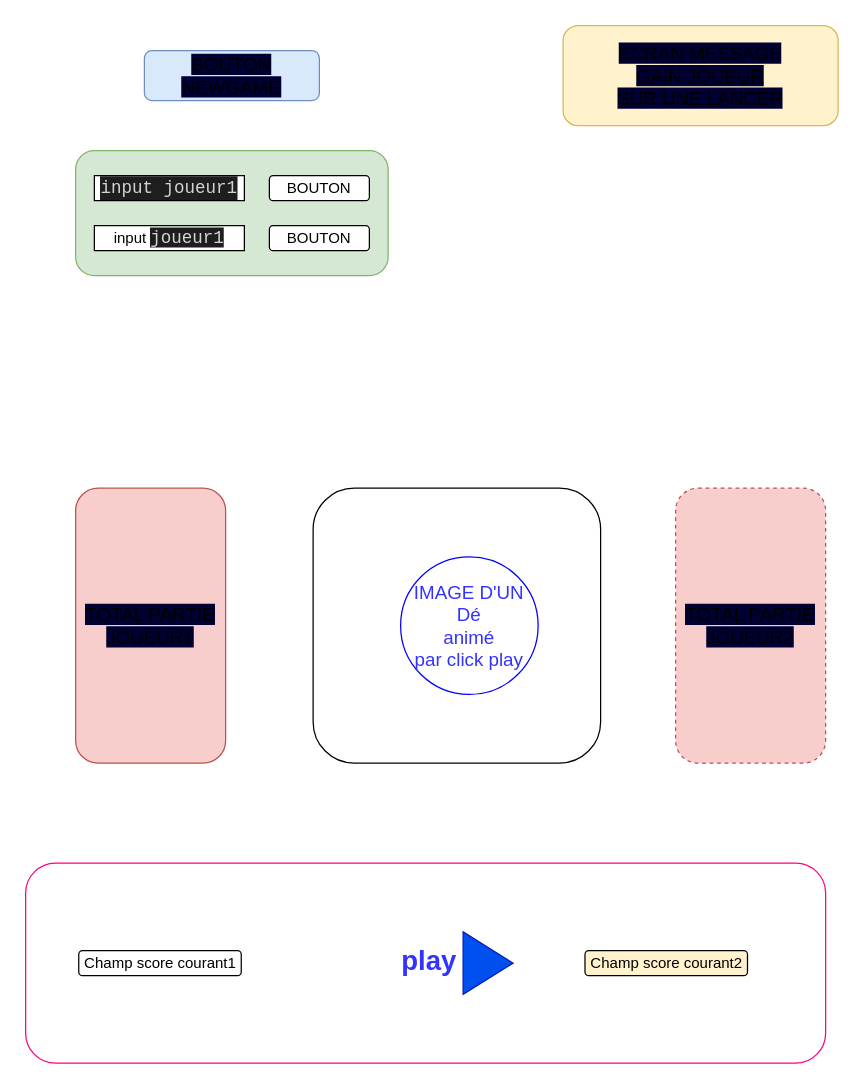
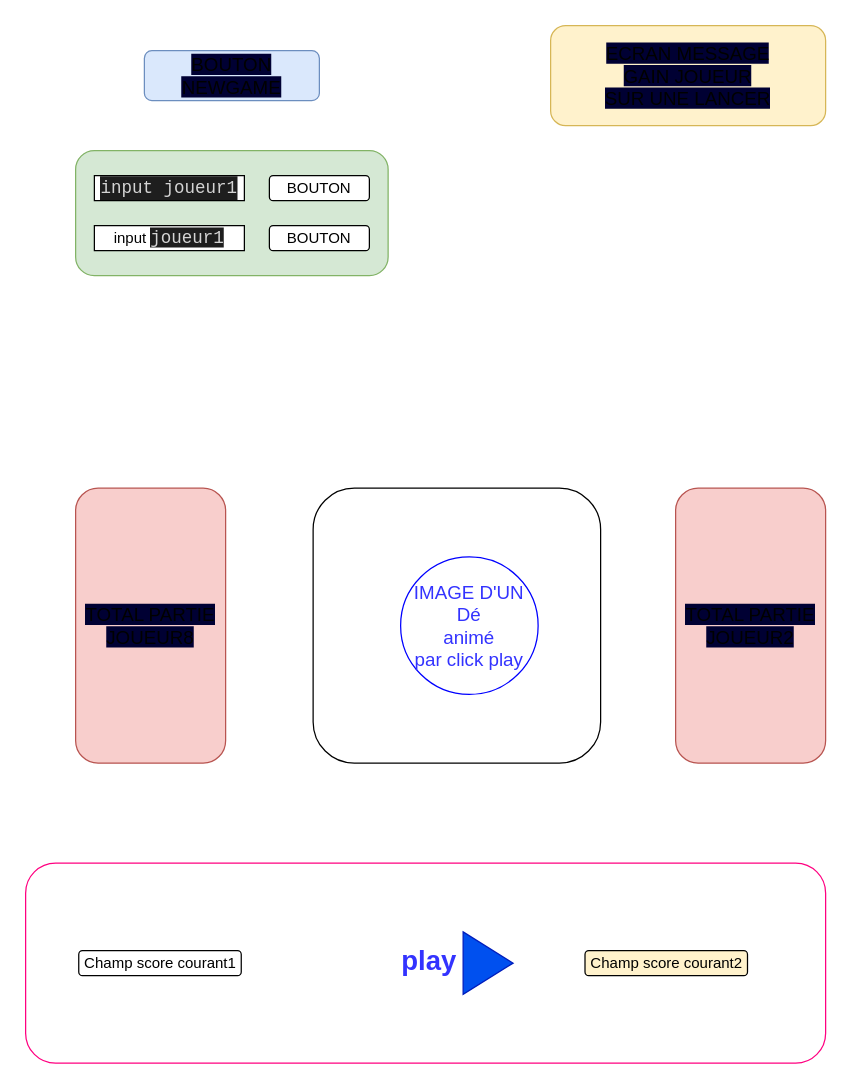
(701, 76) -> (688, 76)
(151, 626) -> (151, 626)
(751, 626) -> (751, 626)
